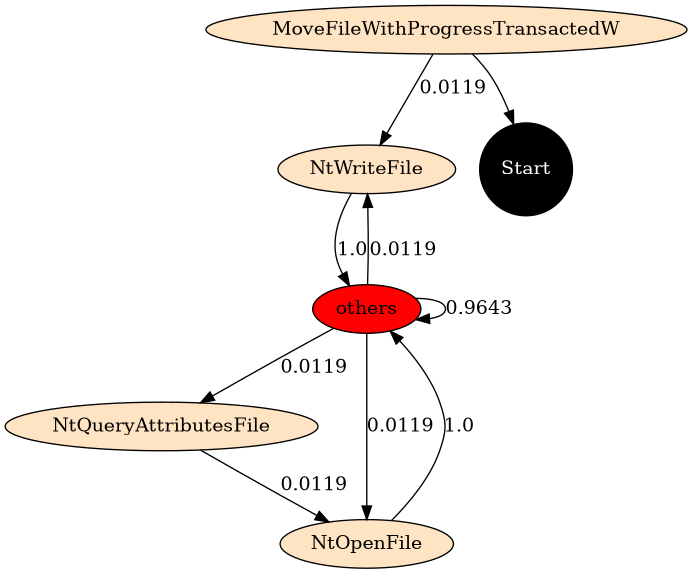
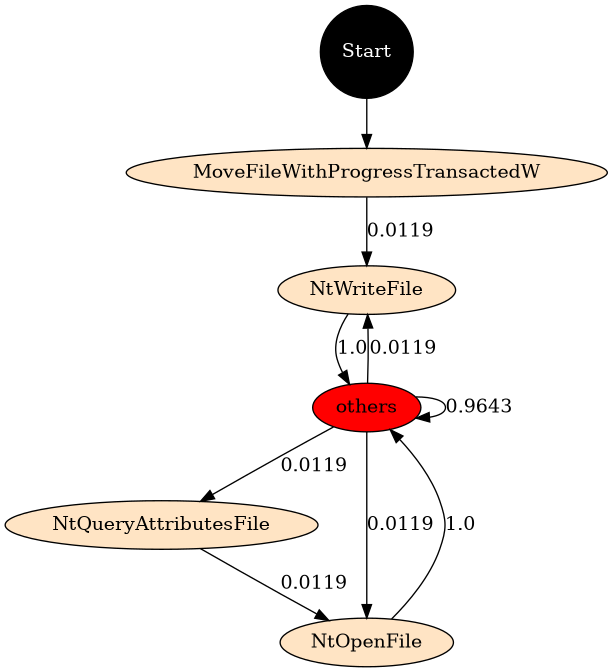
(494, 81) -> (367, 117)
